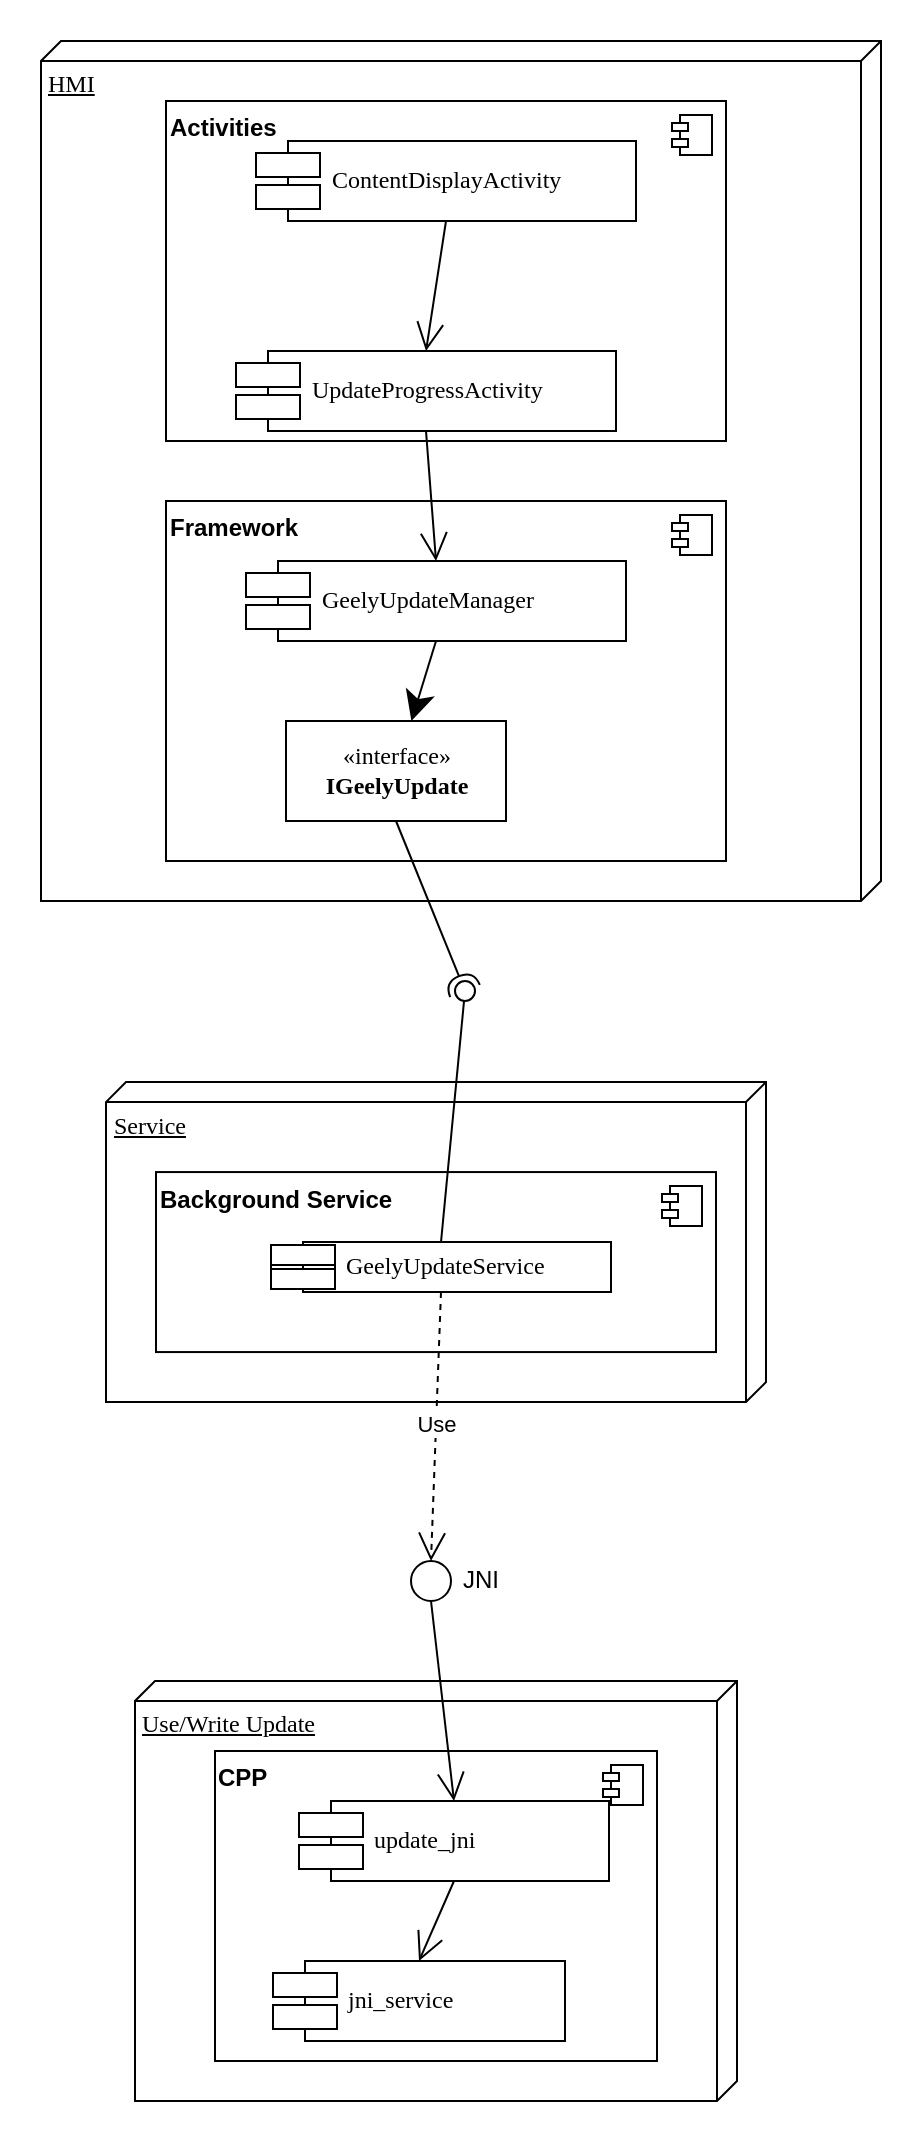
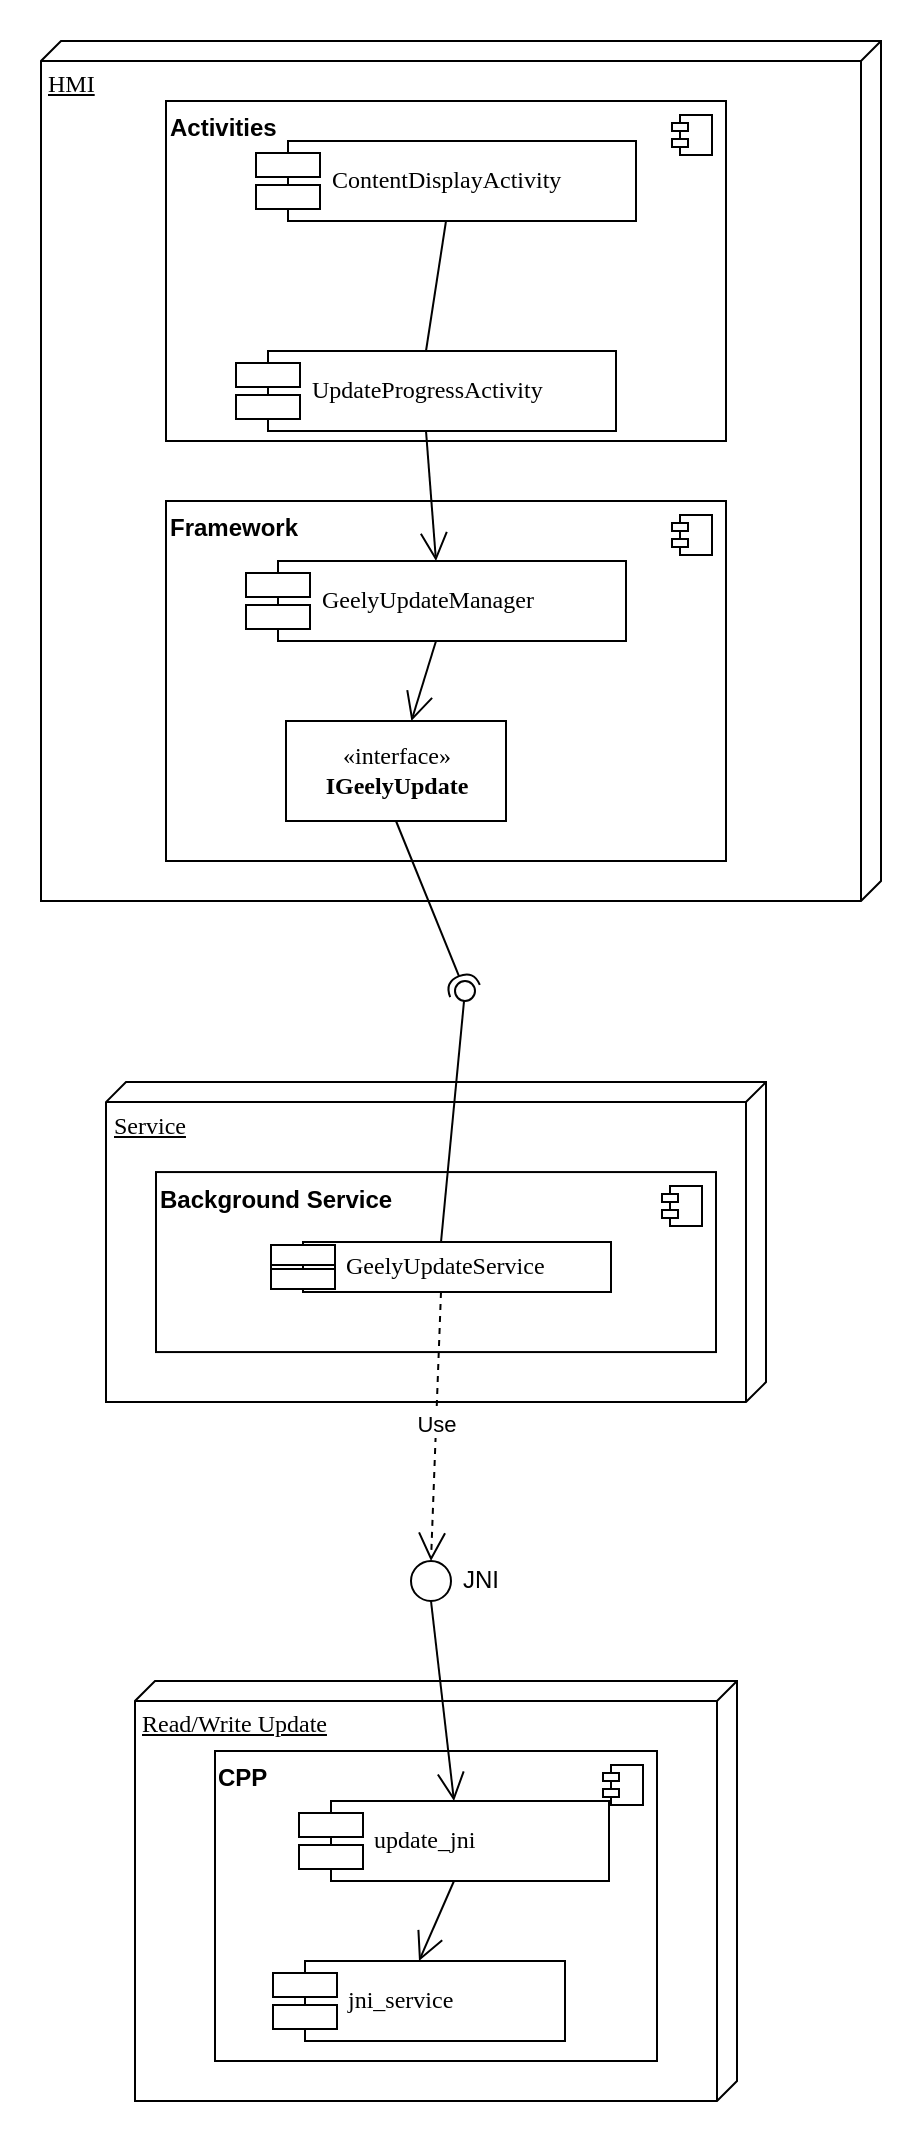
(427, 343) -> (427, 343)
(418, 698) -> (416, 705)
(244, 1725) -> (251, 1725)
